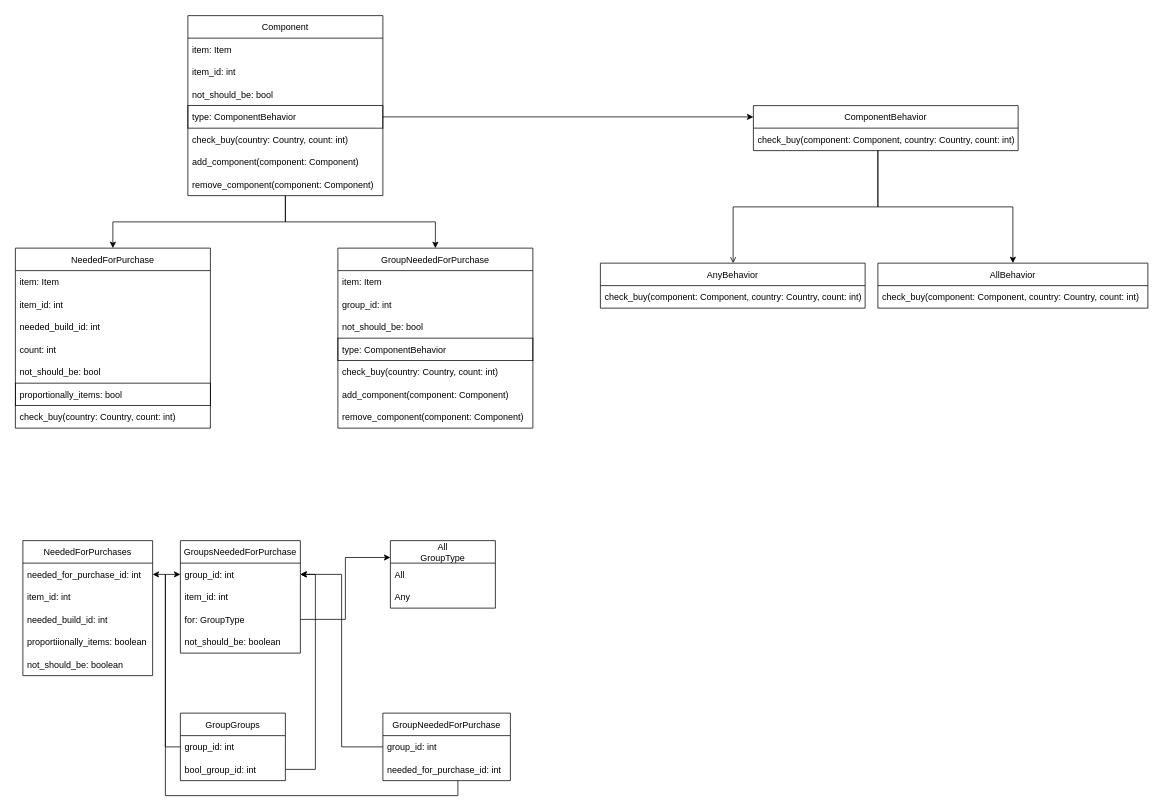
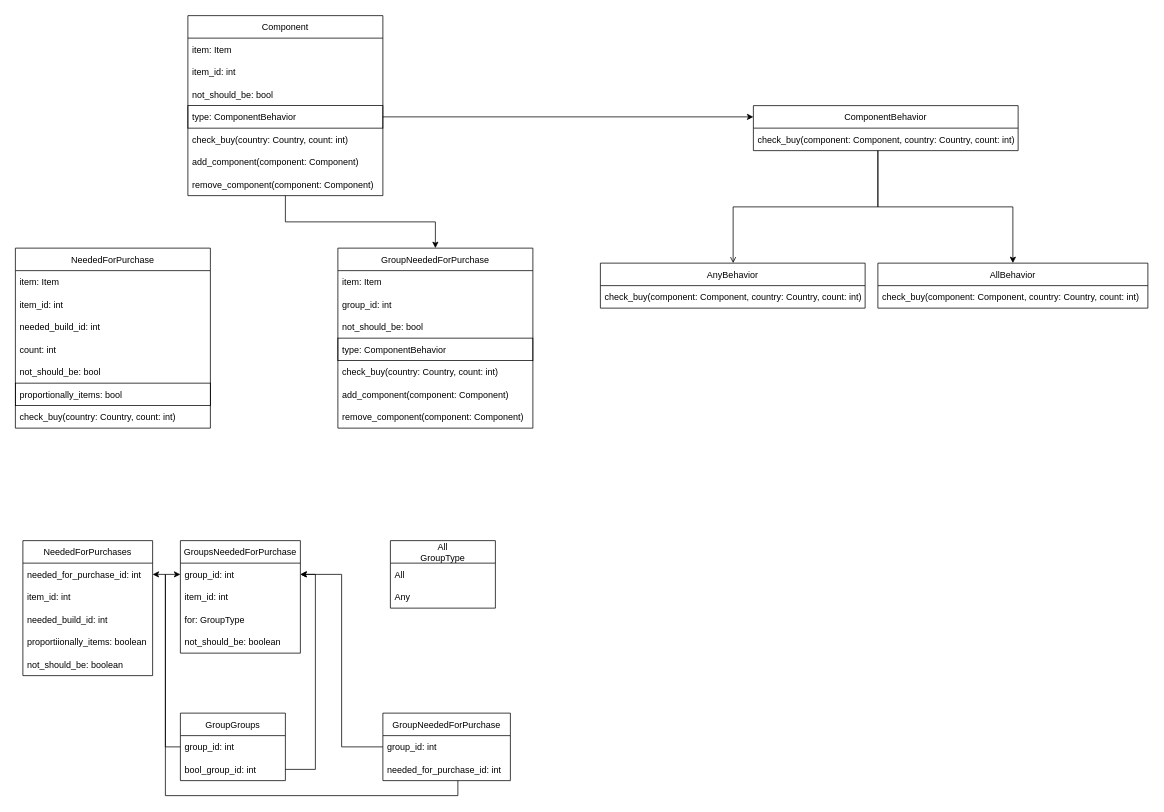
(113, 241) -> none
(345, 590) -> none
